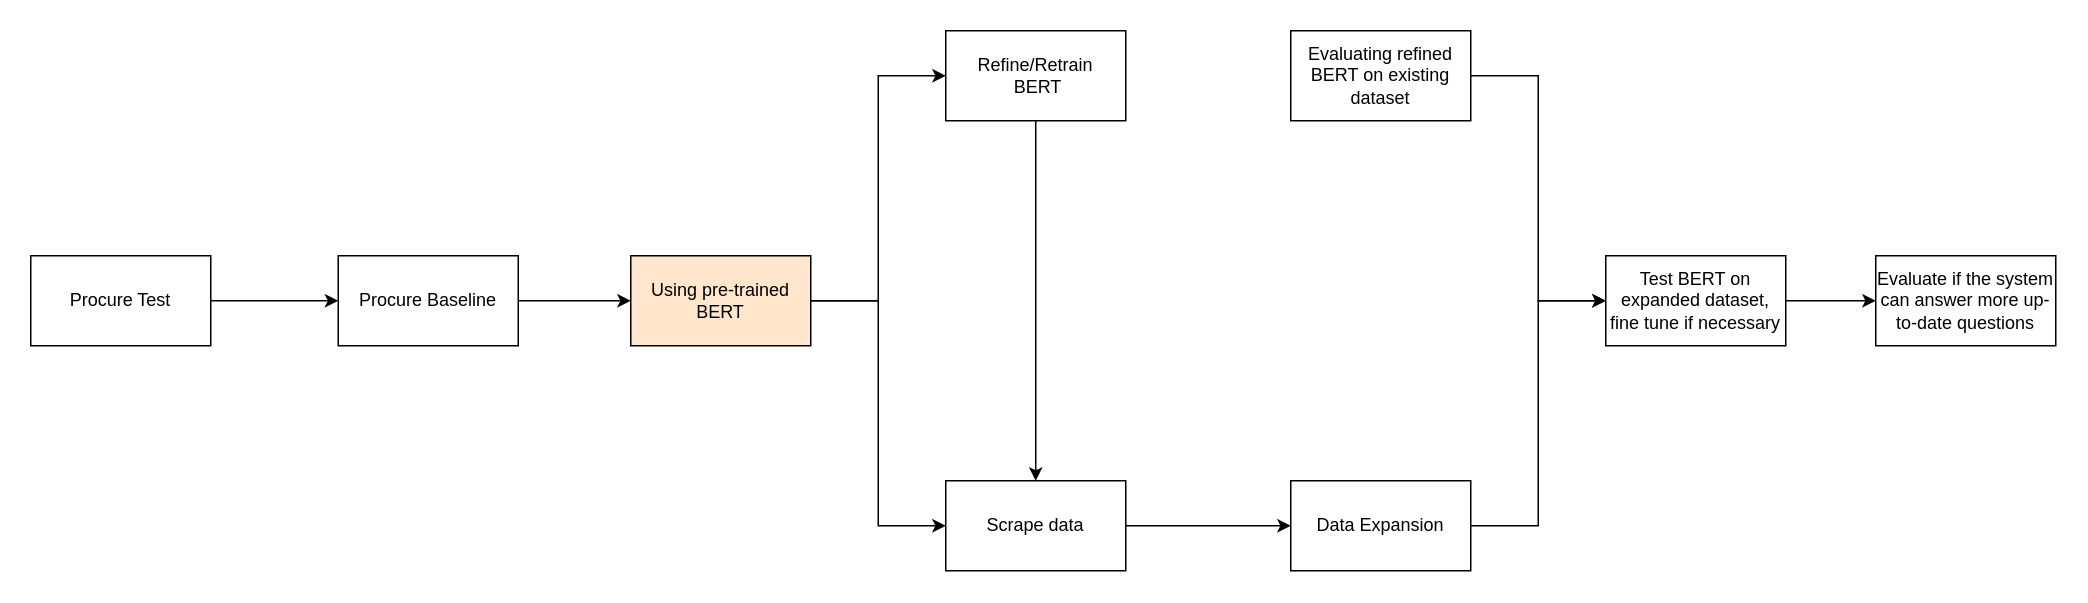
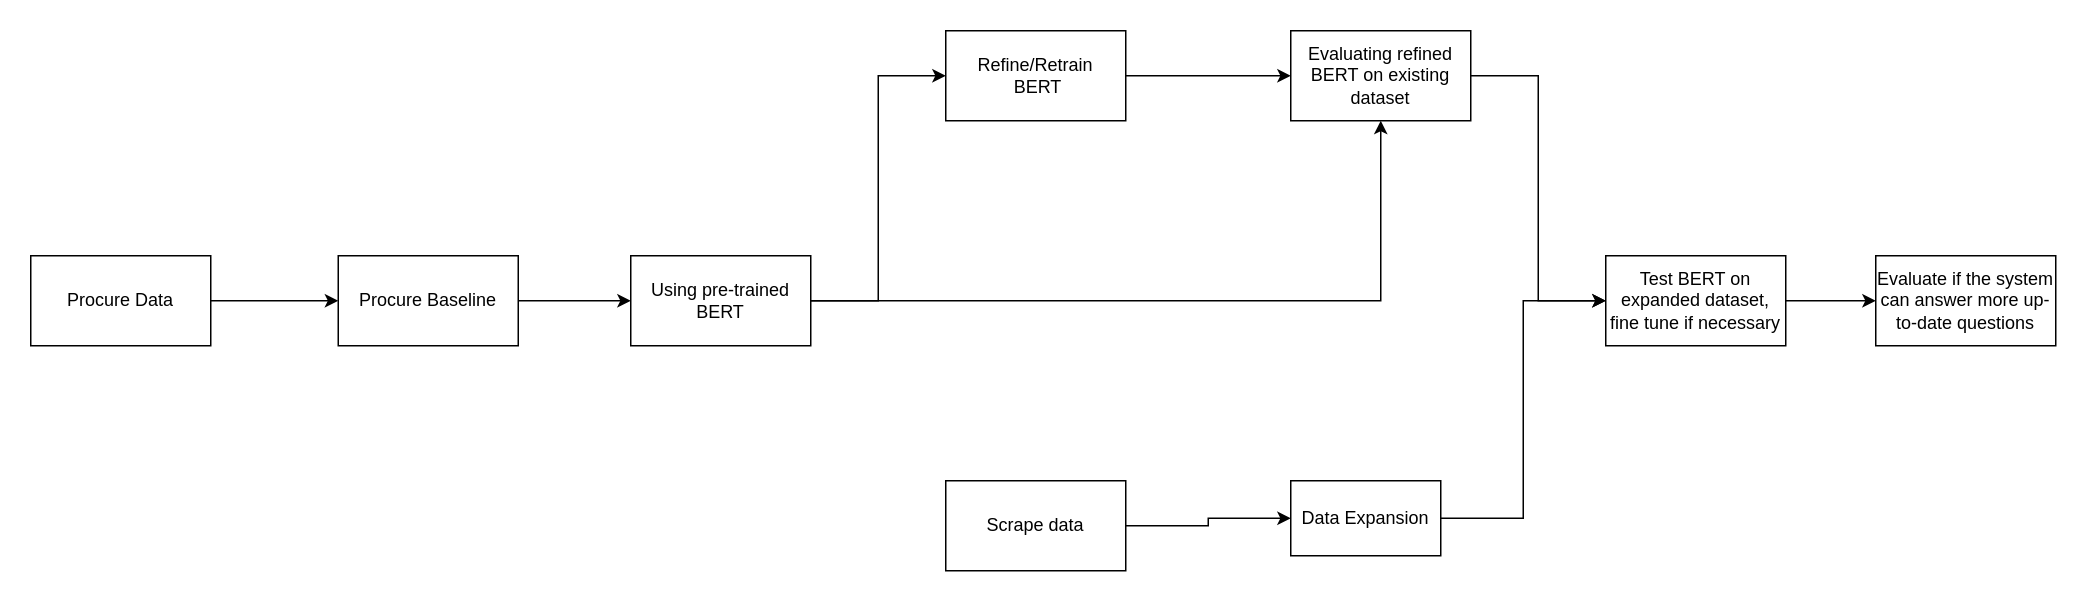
(1036, 296) -> (1203, 76)
(121, 301) -> (121, 301)
(721, 301) -> (721, 301)
(878, 443) -> (1215, 301)
(1381, 526) -> (1366, 518)
